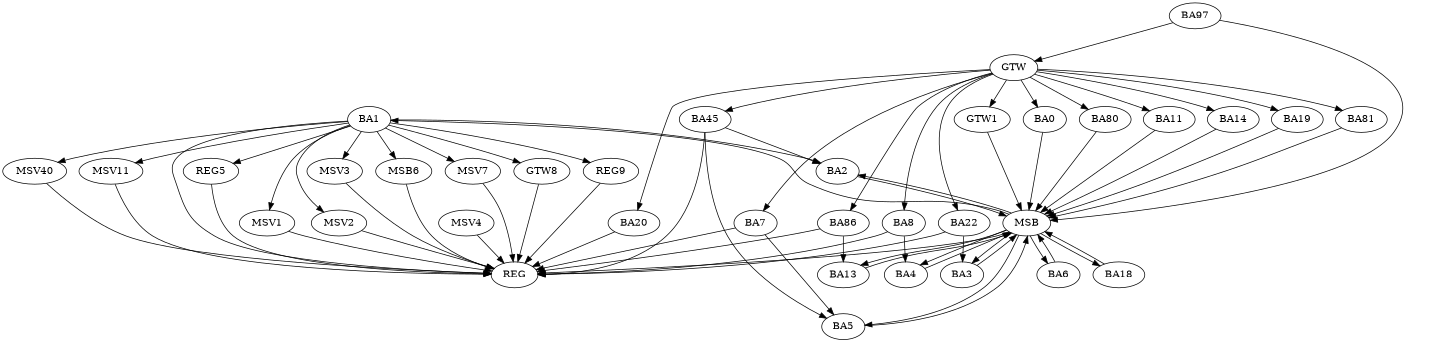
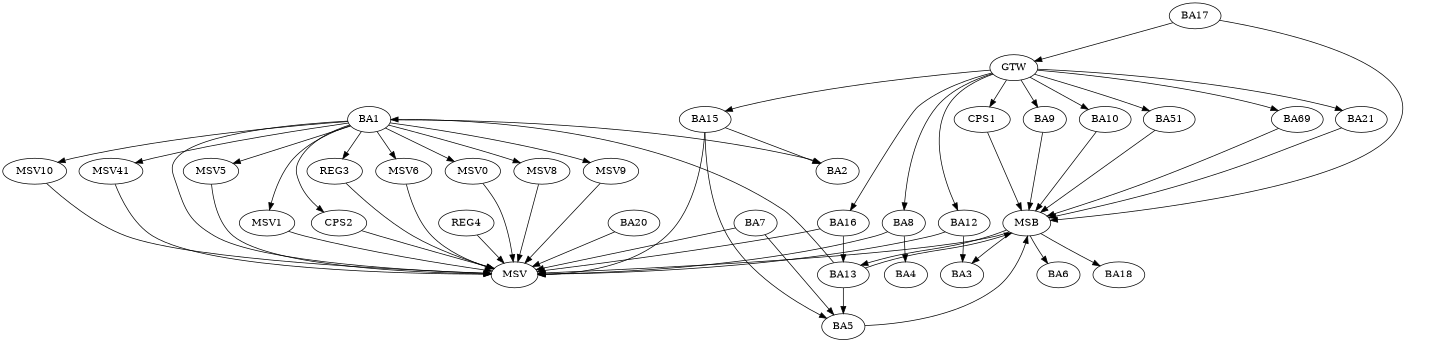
(1195, 16) -> (1195, 16)
(779, 86) -> none
(705, 119) -> (705, 119)
(982, 119) -> (982, 119)
(1045, 119) -> (1045, 119)
(1105, 119) -> (1105, 119)
(1169, 119) -> (1169, 119)
(1233, 119) -> none
(1297, 119) -> (1297, 119)
(1361, 119) -> (1361, 119)
(868, 120) -> none
(772, 156) -> (633, 147)
(35, 171) -> (35, 171)
(111, 171) -> (111, 171)
(211, 171) -> (211, 171)
(335, 171) -> (335, 171)
(404, 171) -> (404, 171)
(473, 171) -> (473, 171)
(542, 171) -> (542, 171)
(611, 171) -> (611, 171)
(939, 192) -> none
(929, 193) -> none
(339, 223) -> (339, 223)
(466, 223) -> (466, 223)
(843, 223) -> (843, 223)
(964, 223) -> (964, 223)
(1078, 249) -> none
(968, 250) -> none
(1049, 251) -> none
(949, 253) -> none
(994, 253) -> none
(515, 275) -> (515, 275)
(960, 302) -> (843, 297)
